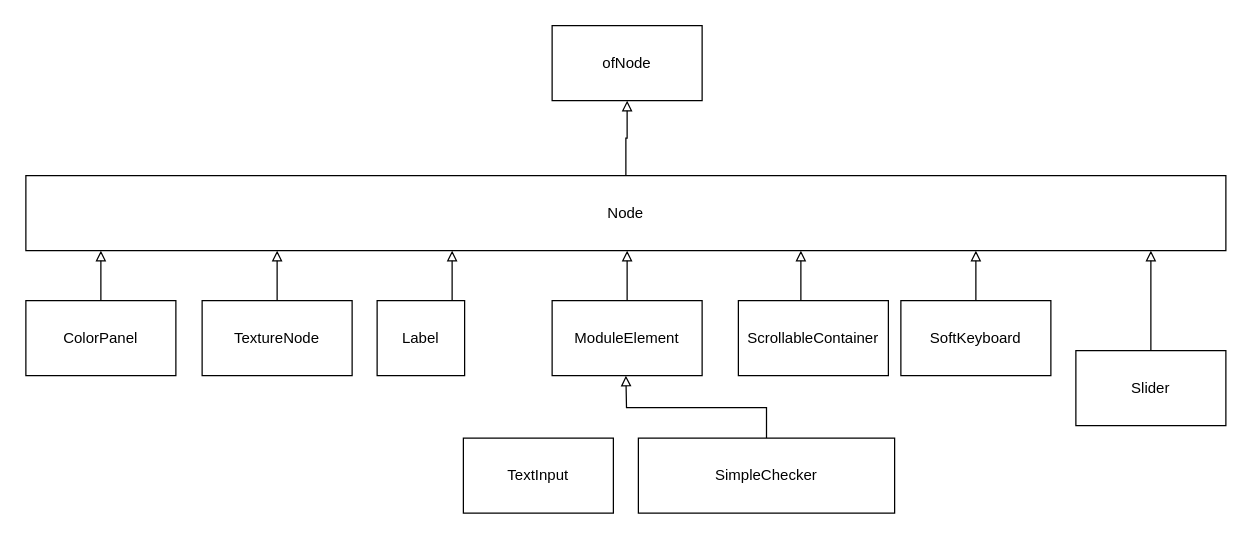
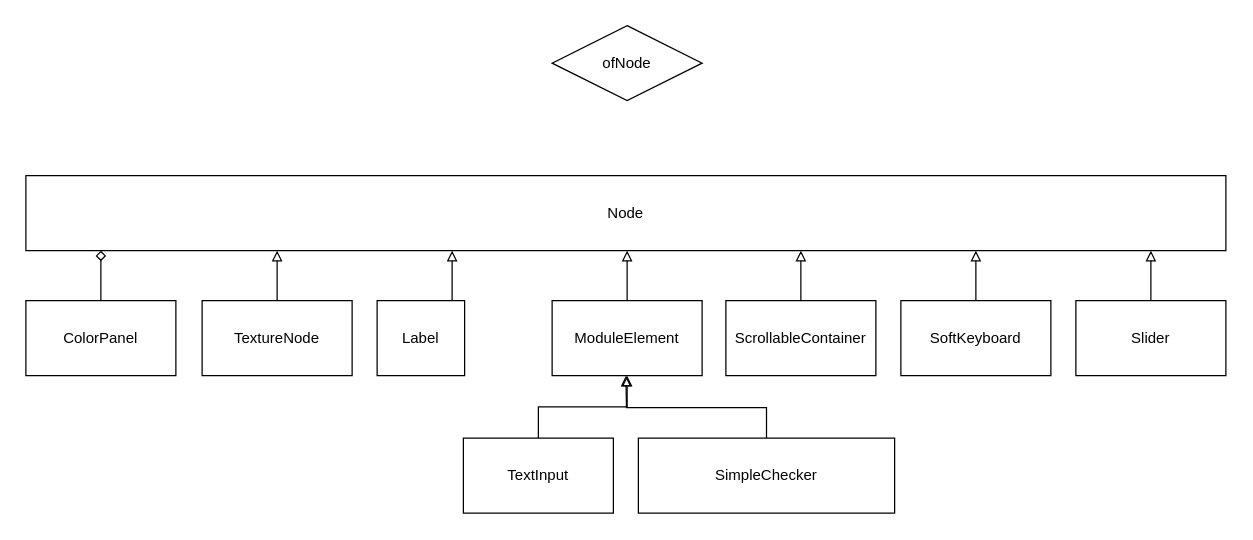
(627, 63) -> (627, 63)
(626, 142) -> none
(101, 262) -> (101, 262)
(813, 338) -> (801, 338)
(1151, 388) -> (1151, 338)
none -> (564, 407)
